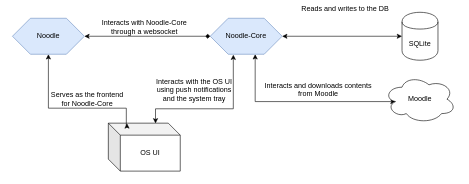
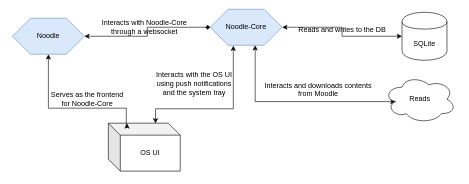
(345, 9) -> (342, 30)
(246, 36) -> (246, 27)
(420, 36) -> (425, 36)
(420, 99) -> (420, 99)
